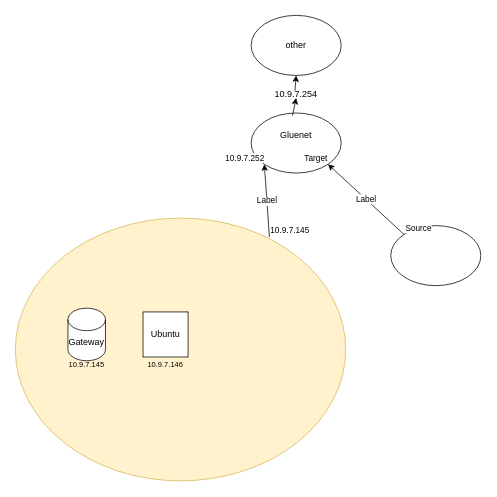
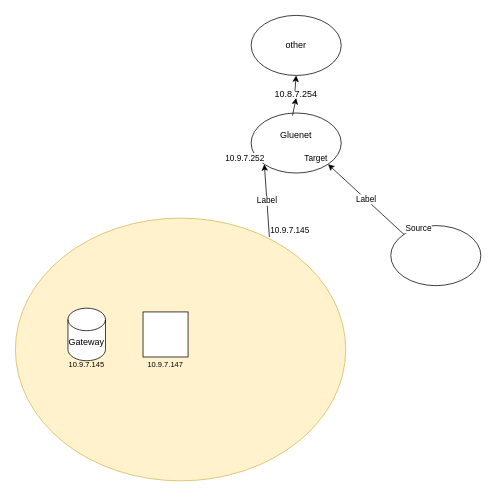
(296, 94) -> (296, 94)
(165, 334) -> none
(165, 364) -> (165, 364)
